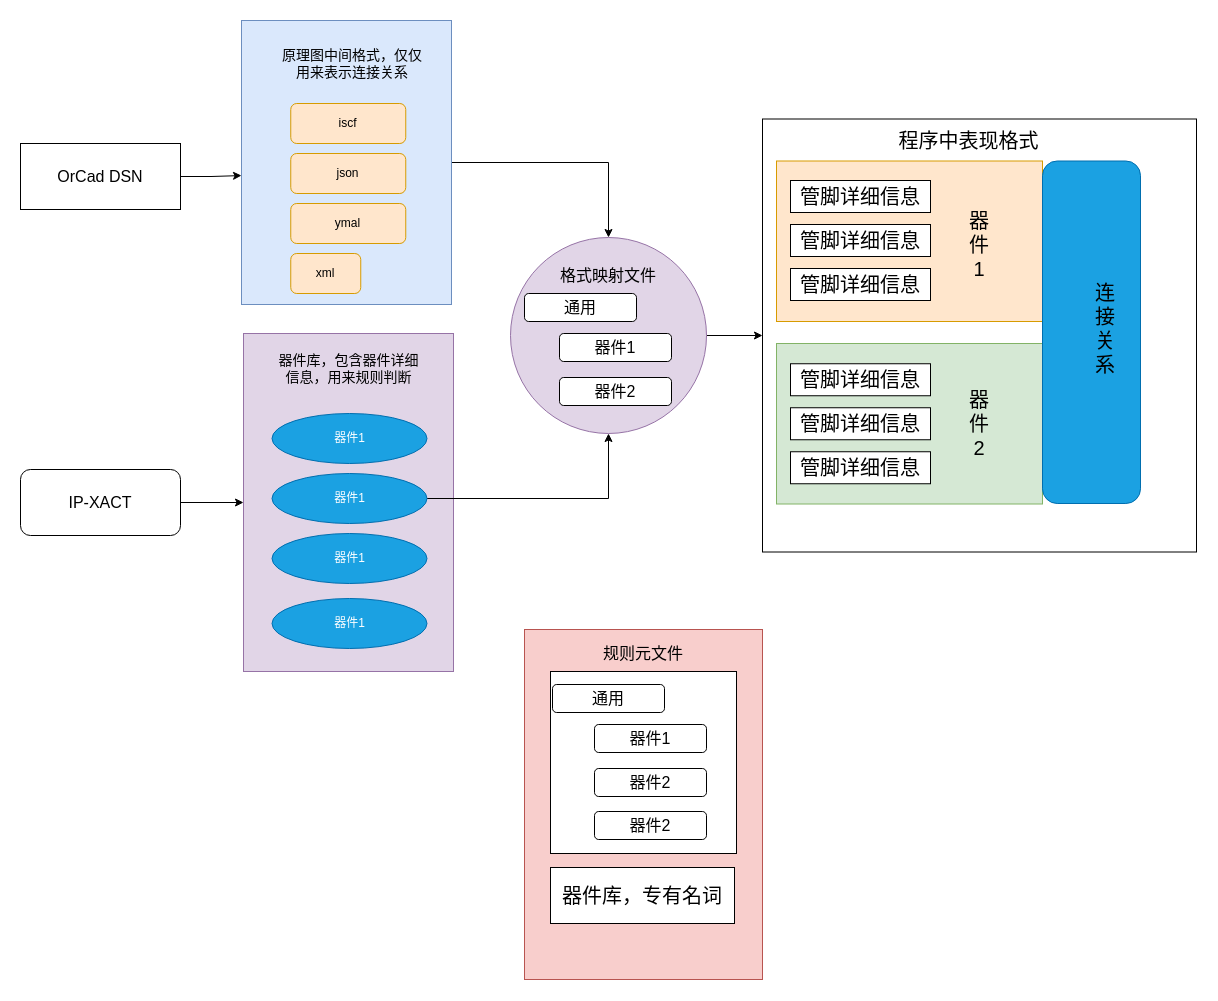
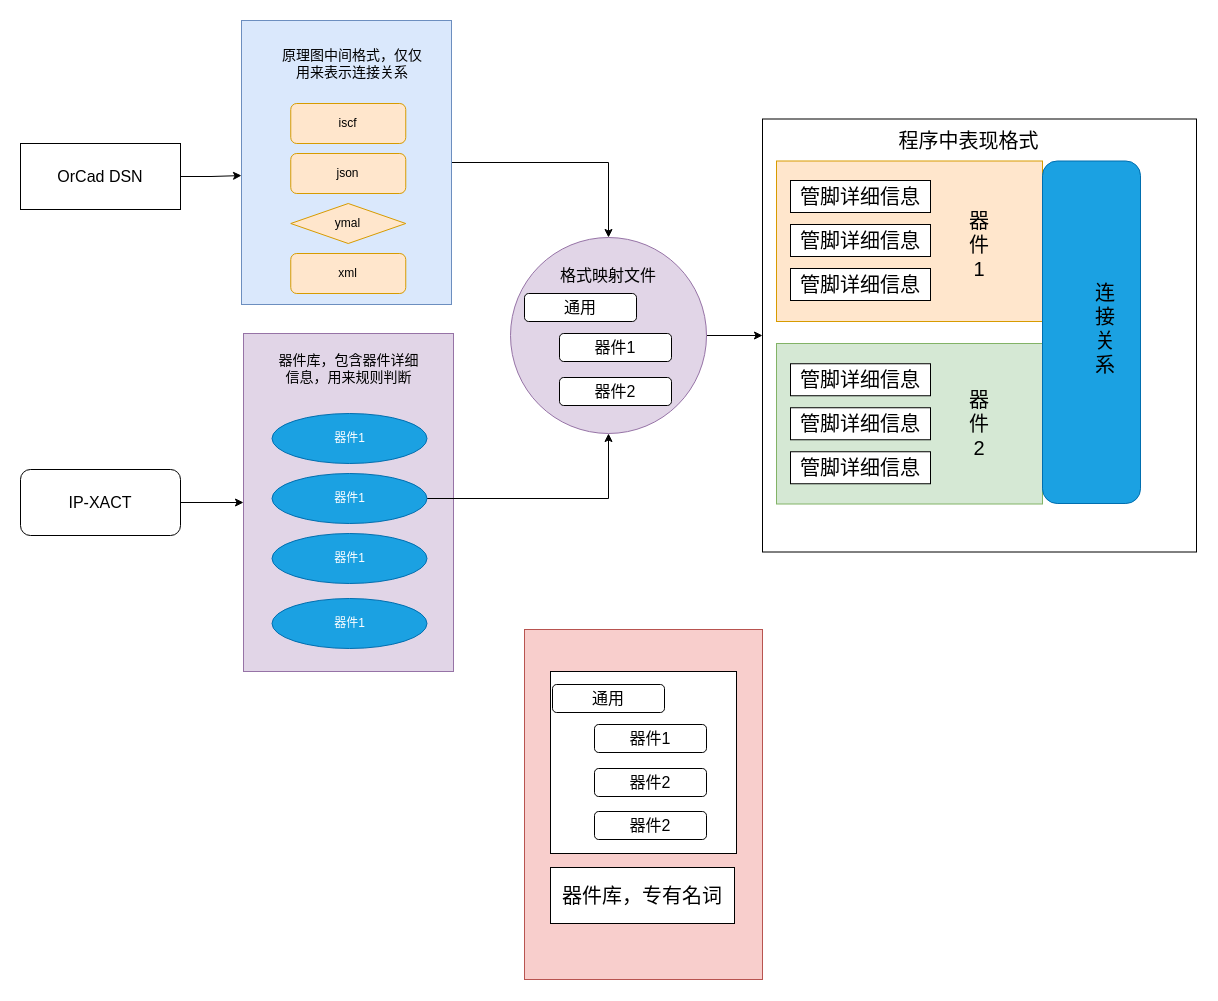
(348, 224) -> (348, 224)
(326, 274) -> (348, 274)
(644, 654) -> none
